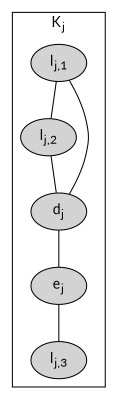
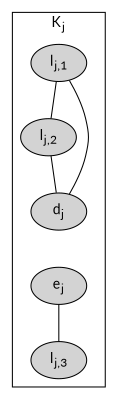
(59, 249) -> none
